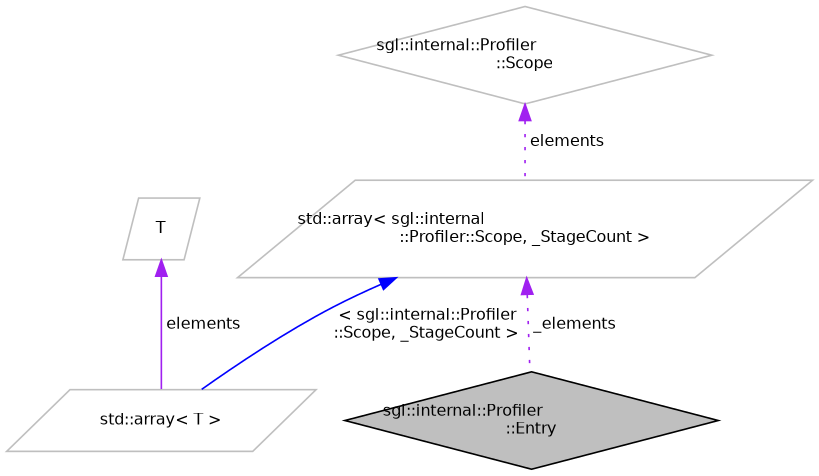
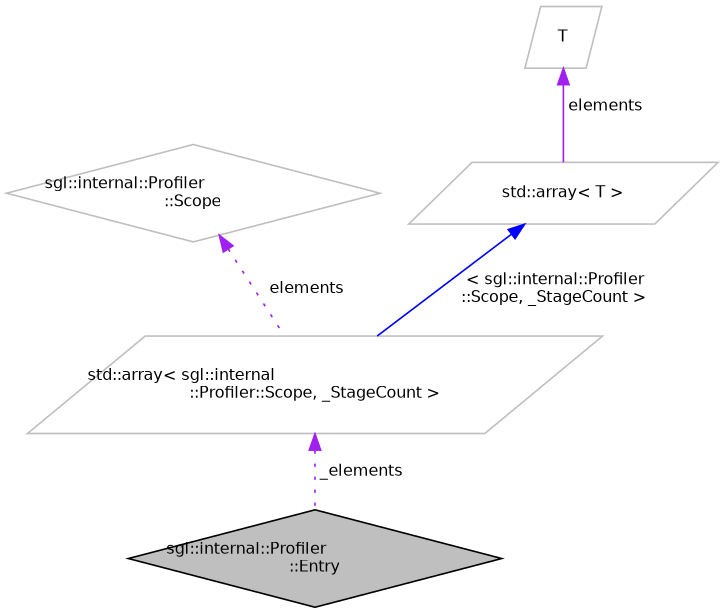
(289, 332) -> (444, 285)
